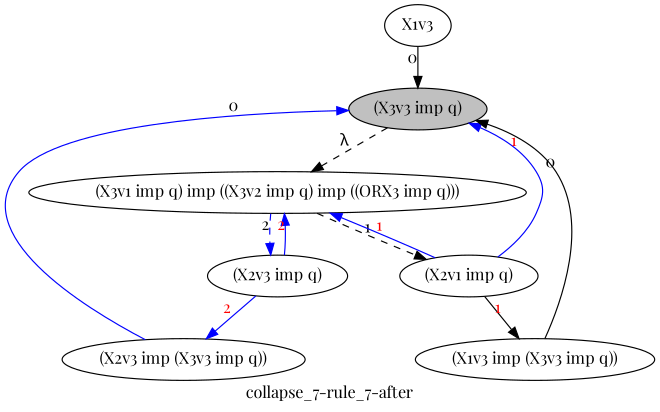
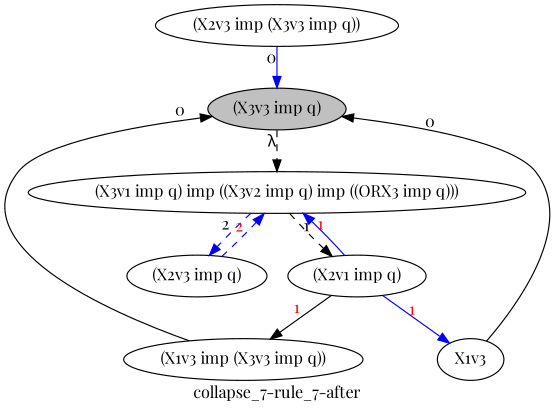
(542, 186) -> (411, 316)
(285, 240) -> (239, 240)
(235, 314) -> none
